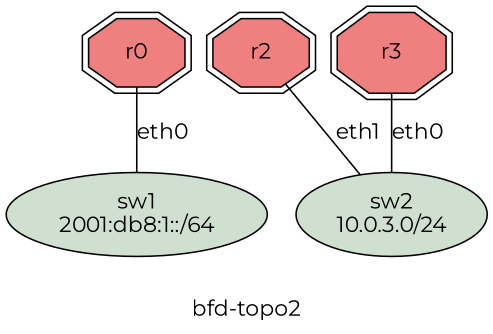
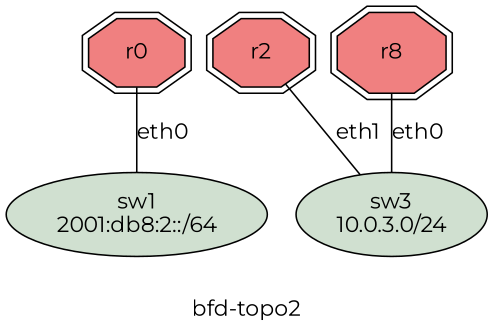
(392, 53) -> (392, 53)
(137, 214) -> (137, 214)
(392, 214) -> (392, 214)
